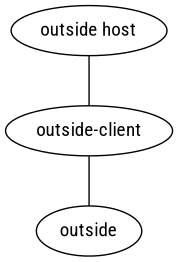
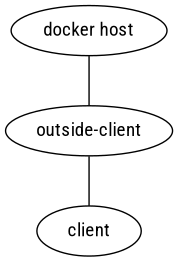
(89, 31) -> (89, 31)
(89, 231) -> (89, 231)
